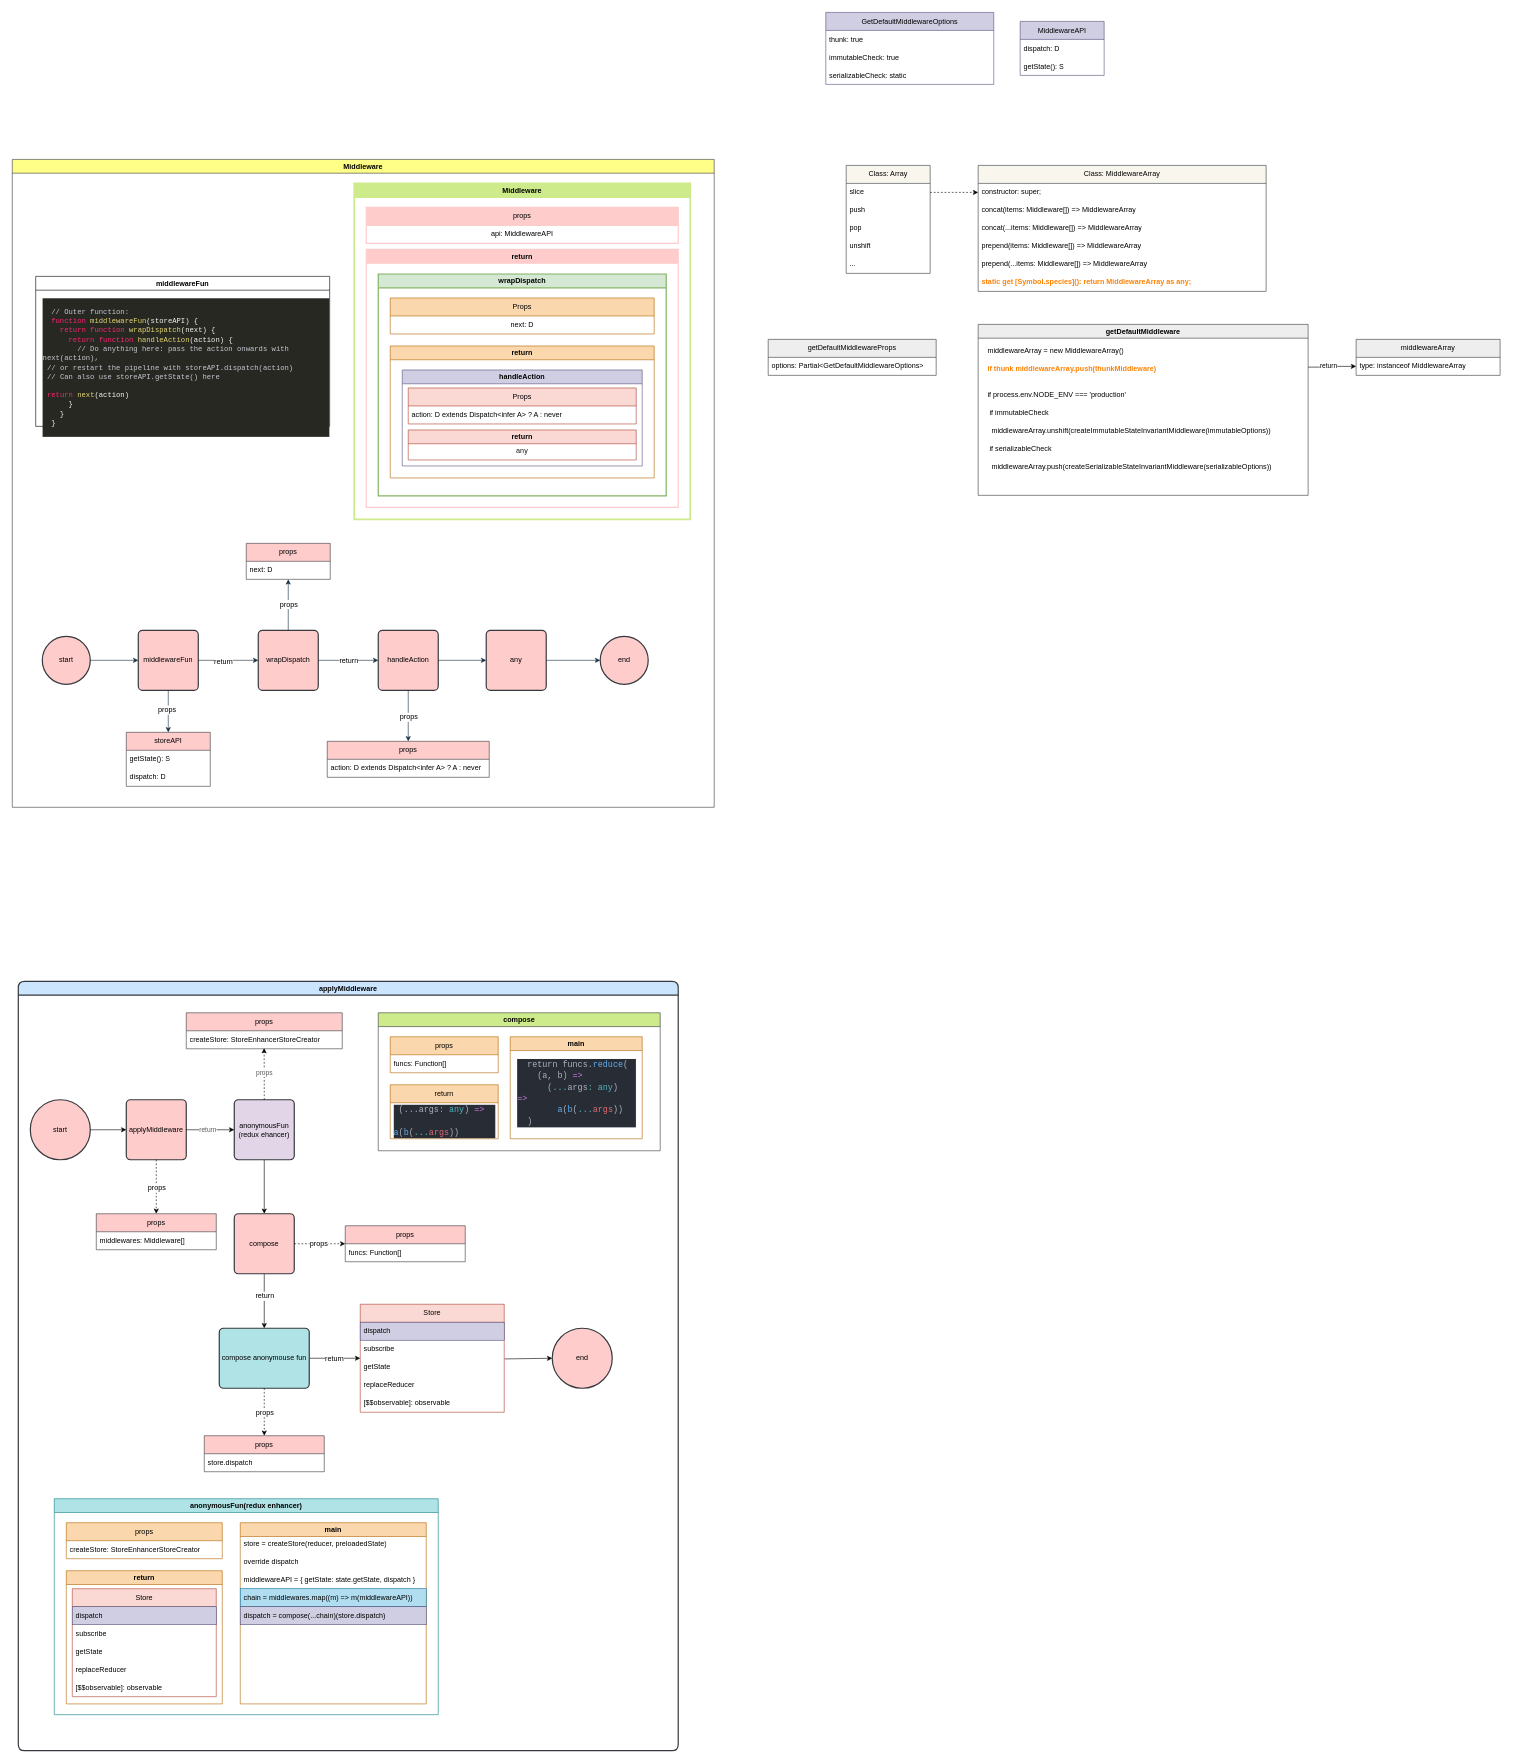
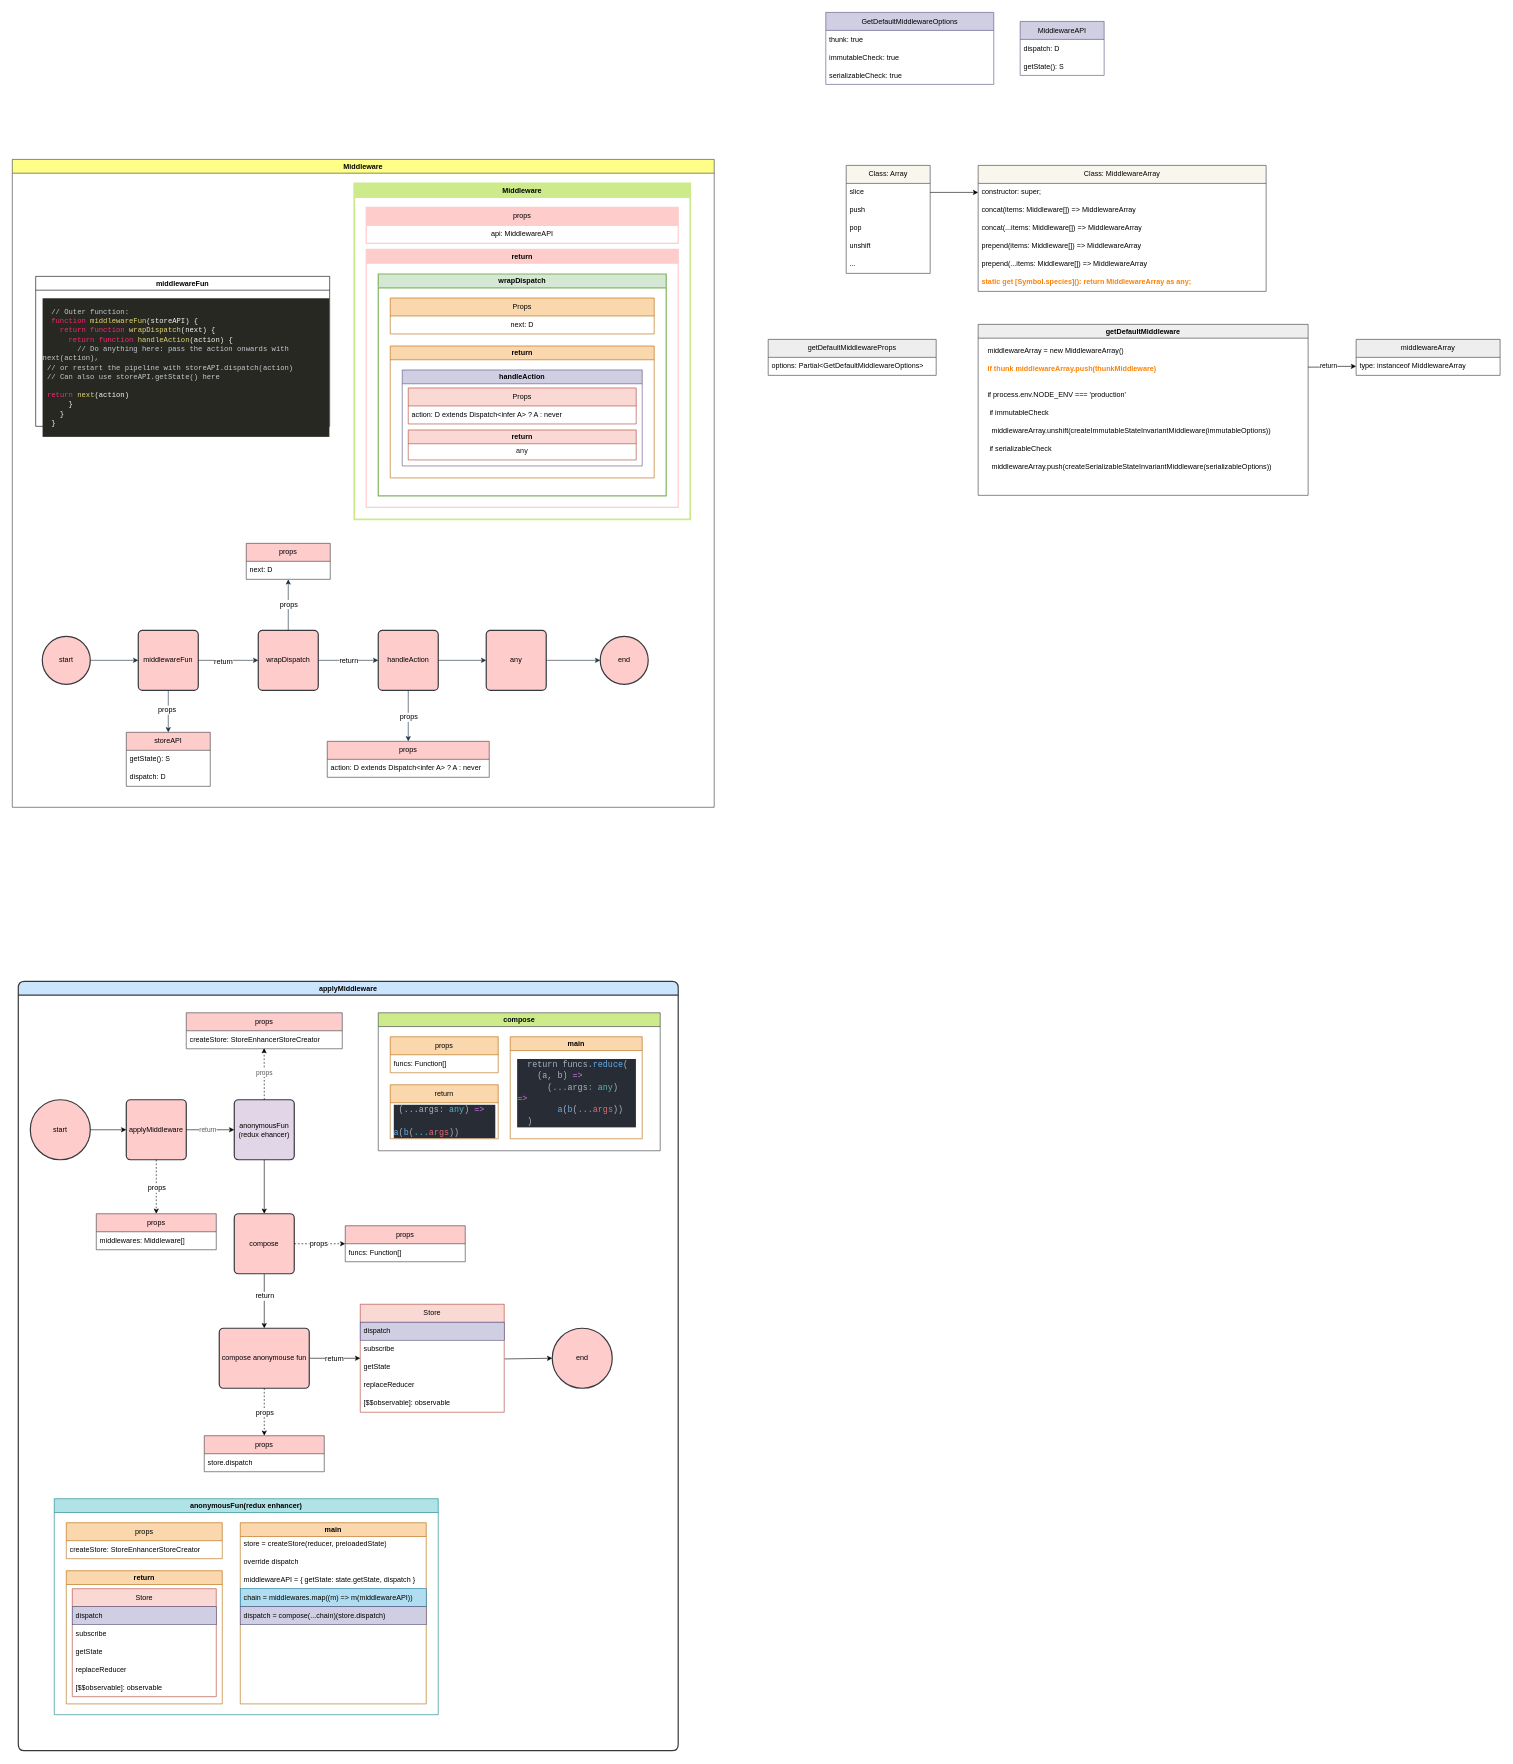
(873, 75) -> (870, 75)
(953, 192) -> (953, 192)
(264, 1358) -> (264, 1358)
